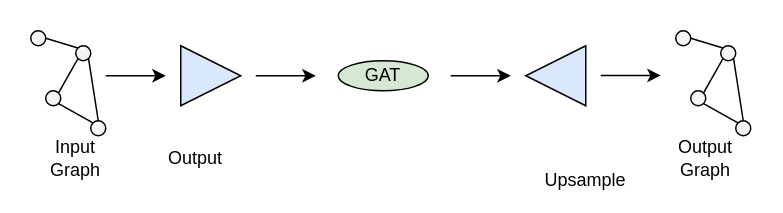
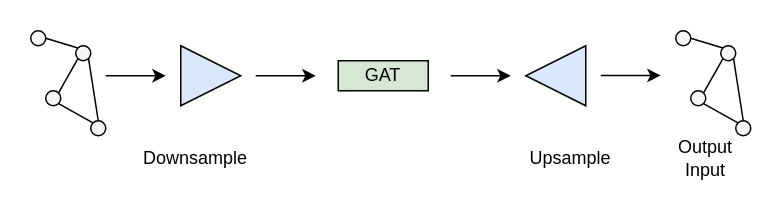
(383, 76) -> (383, 76)
(76, 158) -> none
(196, 158) -> (196, 158)
(706, 158) -> (706, 158)
(586, 181) -> (571, 158)
